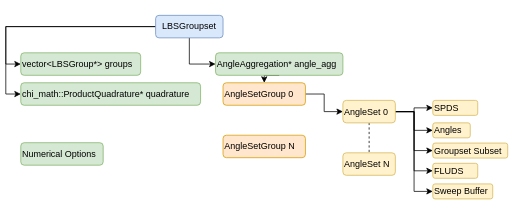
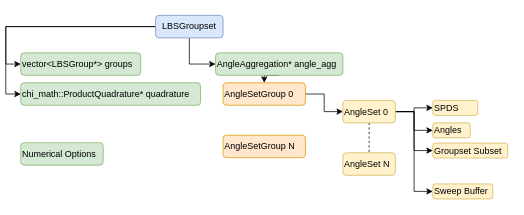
(422, 171) -> none
(456, 171) -> none
